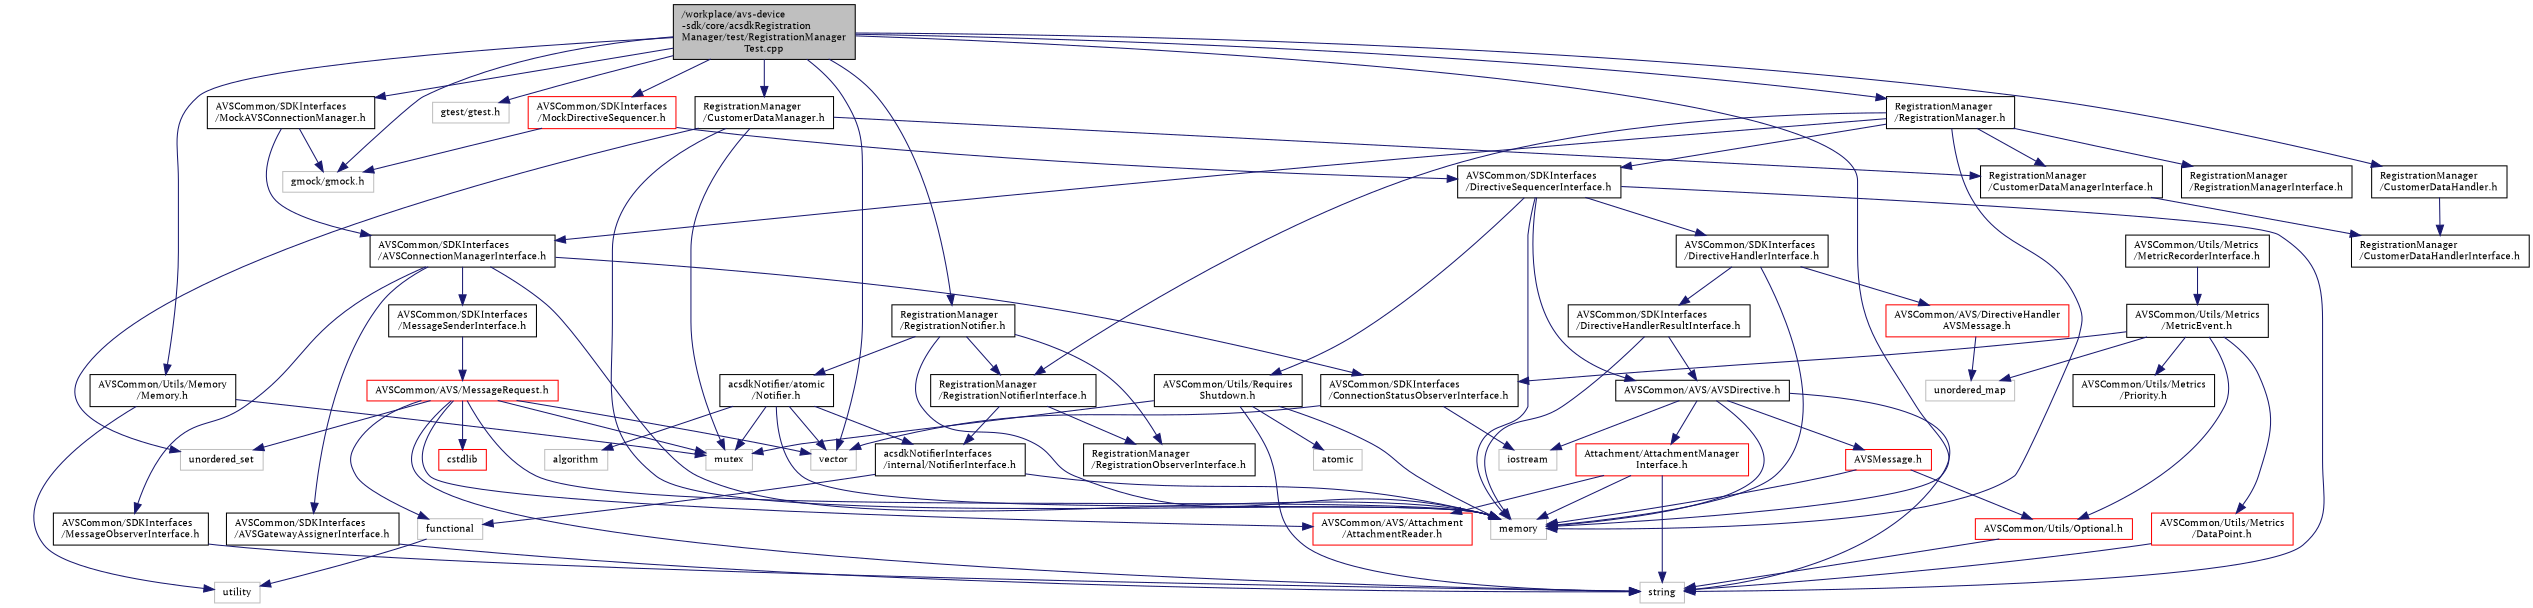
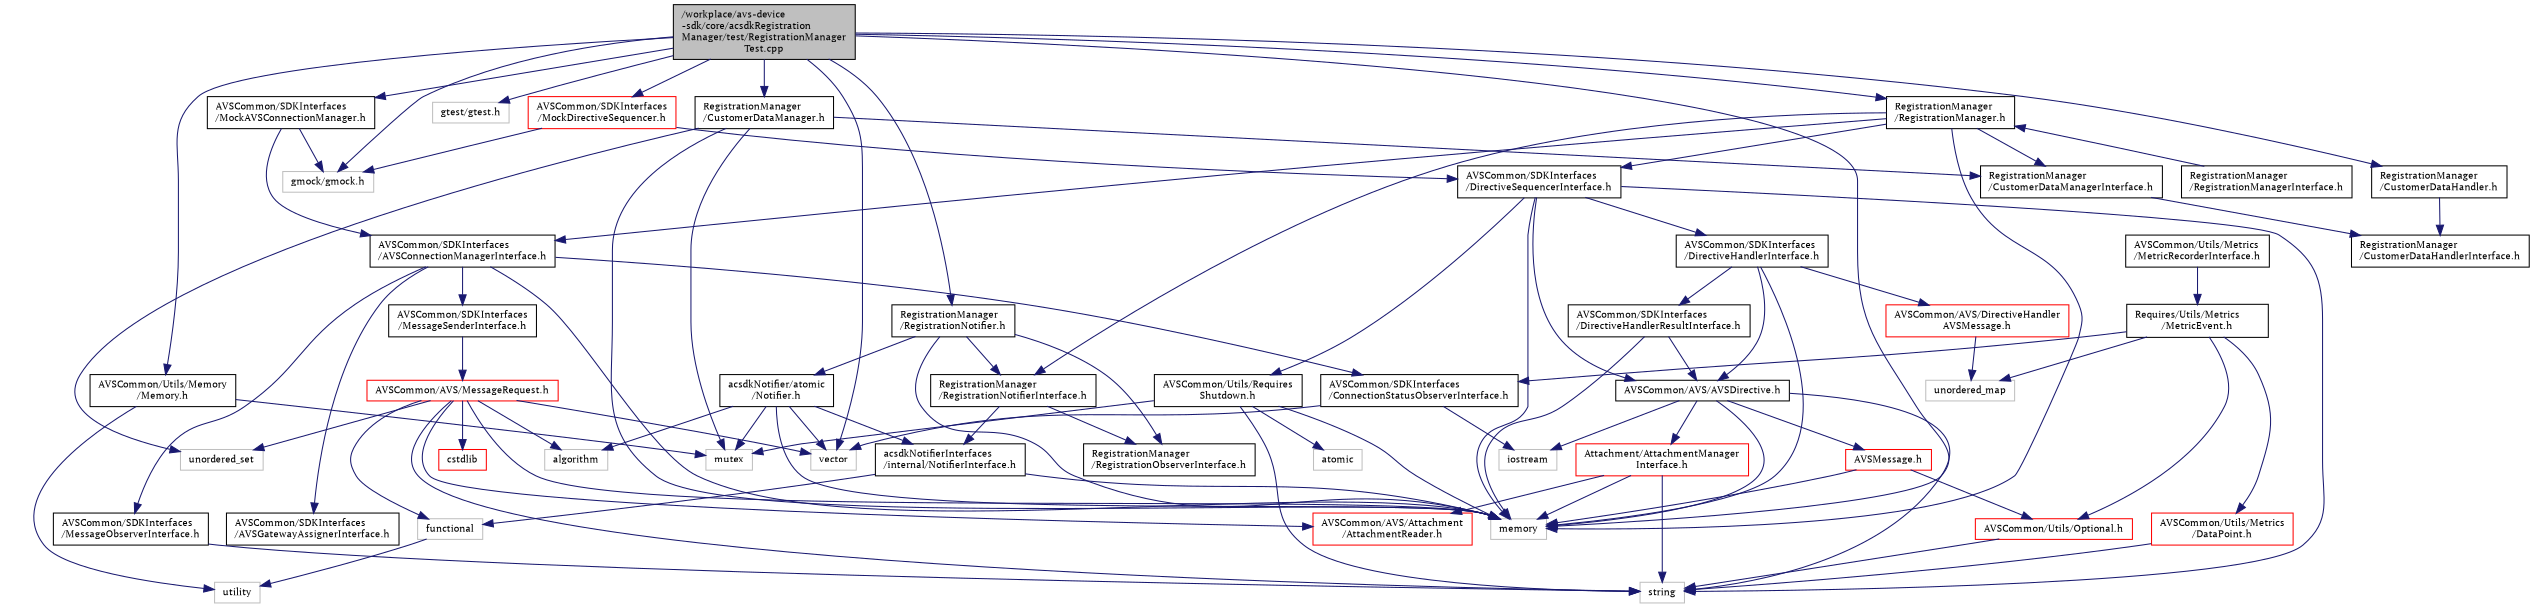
(2098, 146) -> (2115, 147)
(2197, 321) -> (2197, 321)
none -> (1763, 327)
(2144, 391) -> none
(597, 425) -> (515, 423)
(1014, 582) -> none
